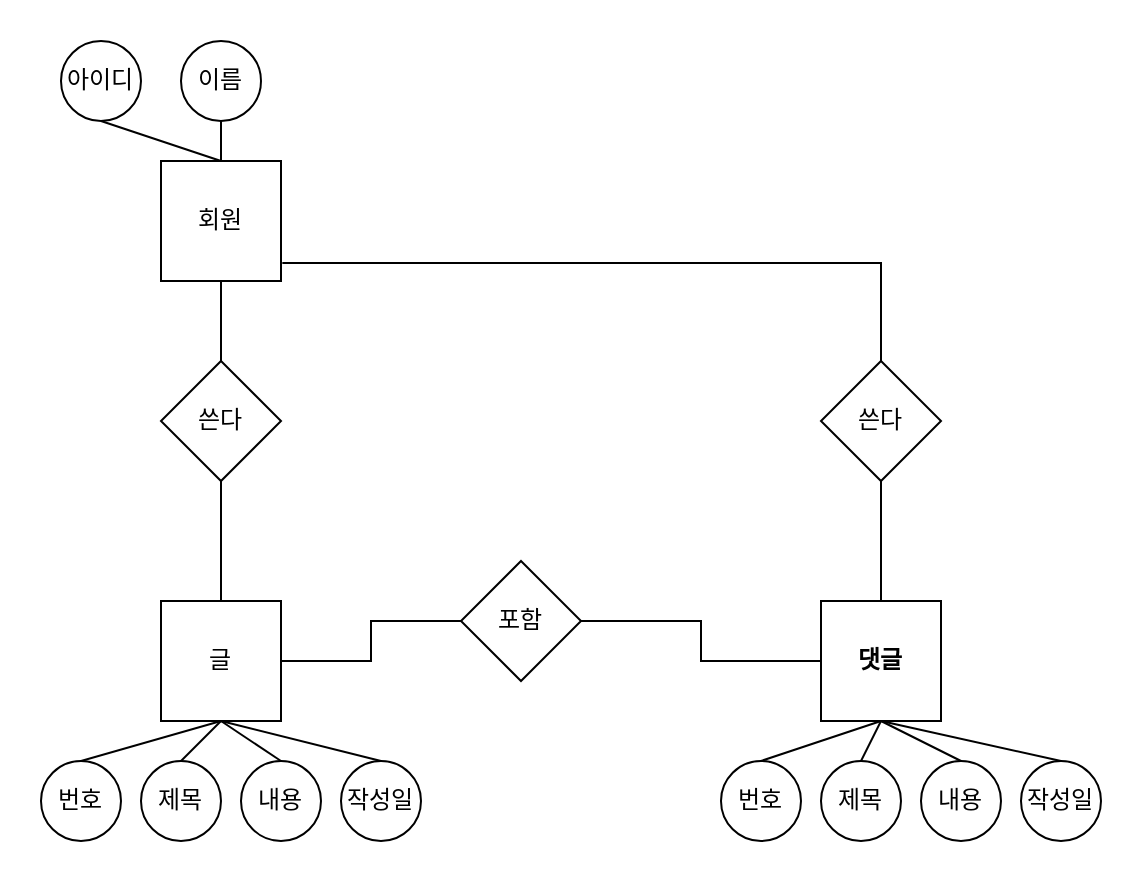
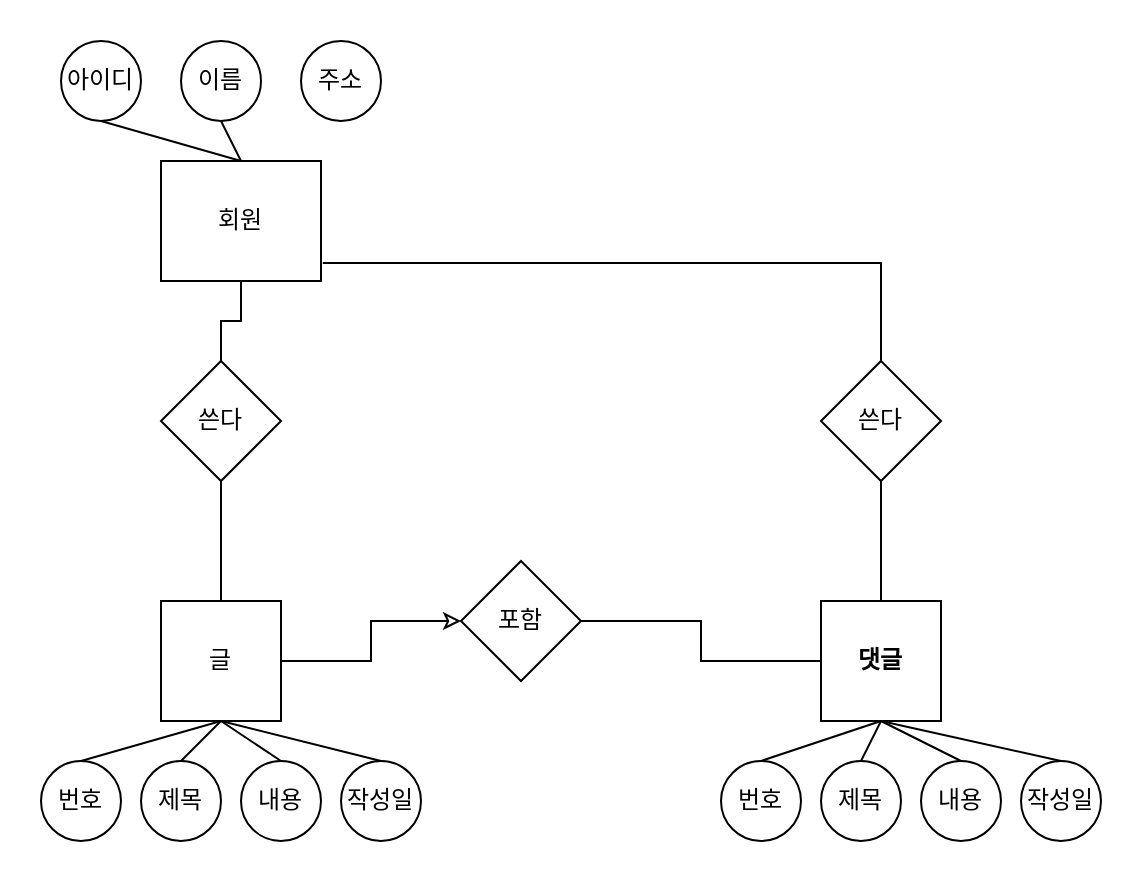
none -> (341, 81)
(221, 221) -> (241, 221)
(451, 621) -> (446, 621)
